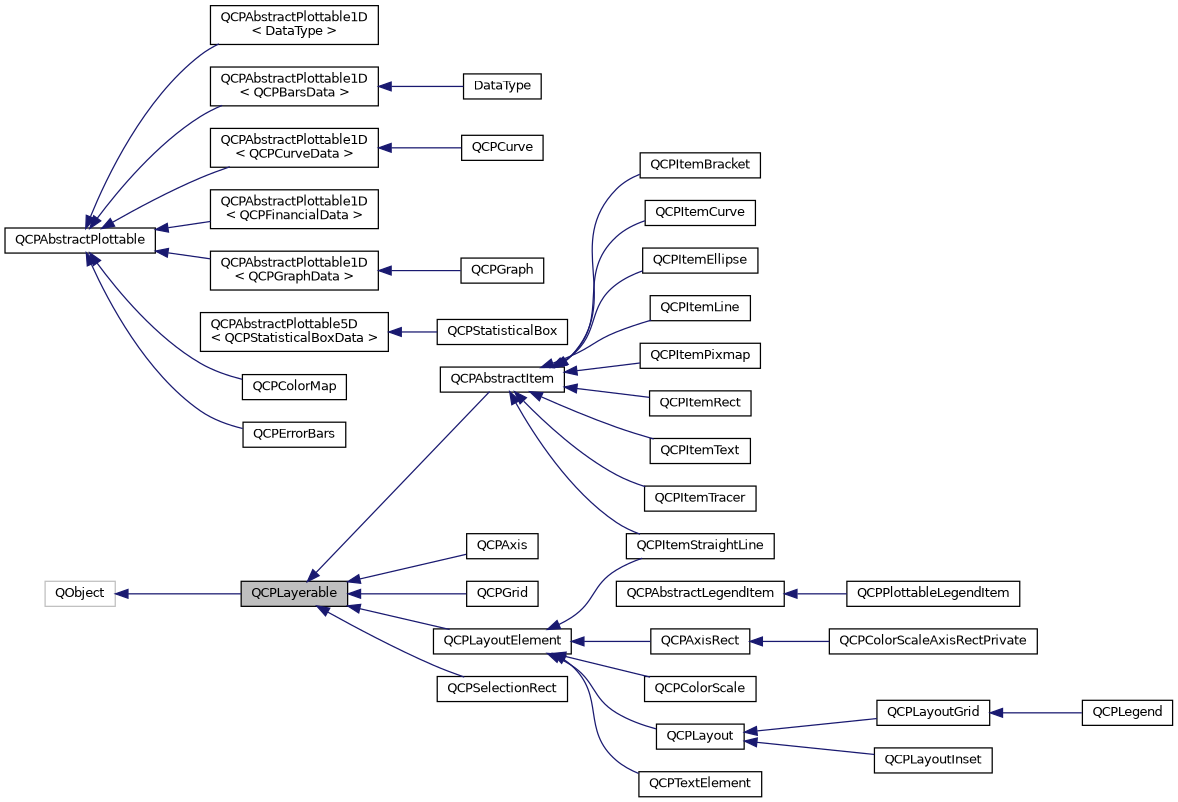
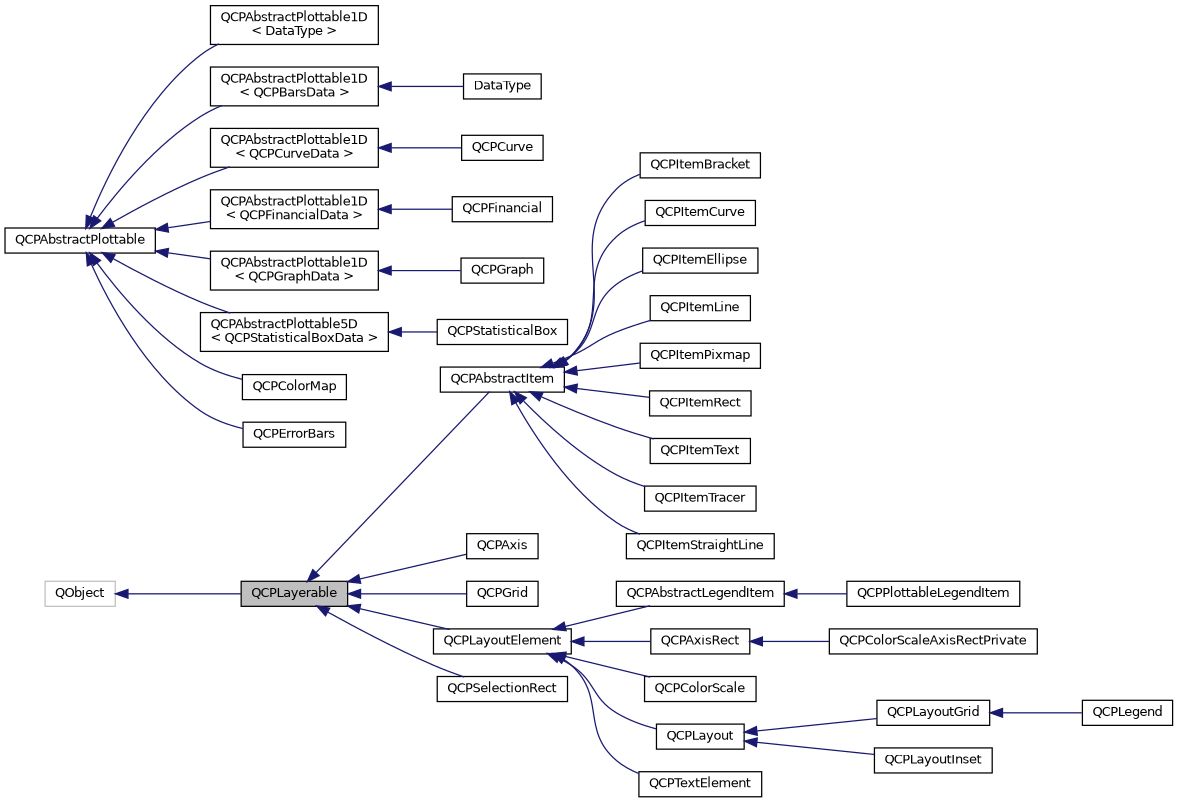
none -> (502, 209)
none -> (171, 288)
(598, 588) -> (608, 616)
